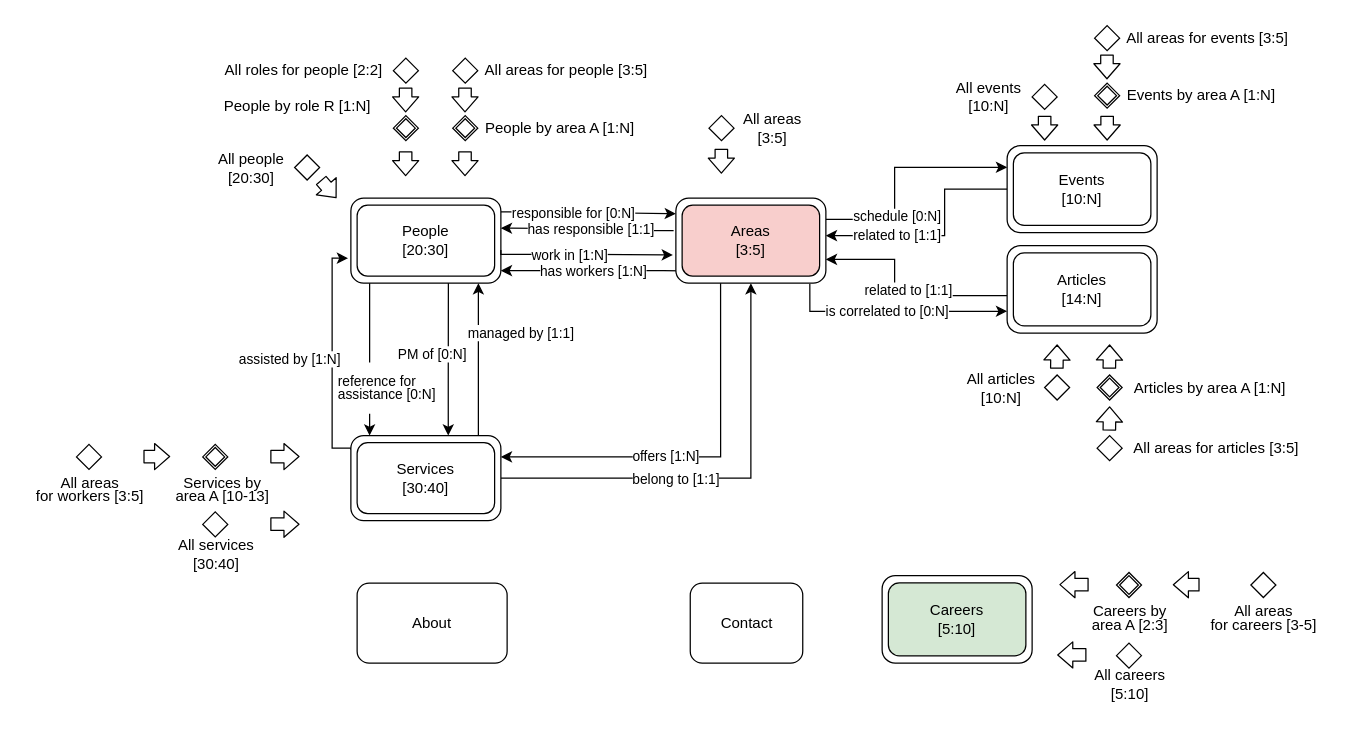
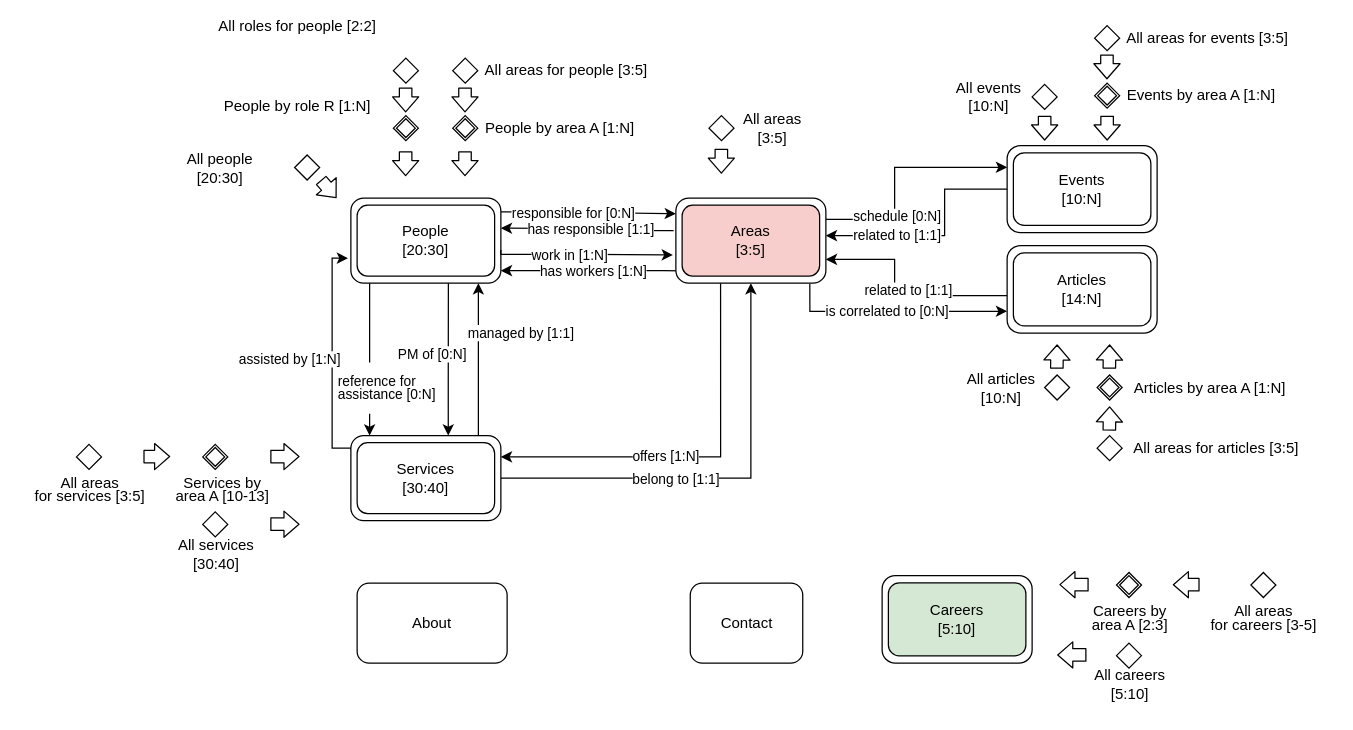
(303, 71) -> (296, 27)
(251, 168) -> (219, 168)
(90, 489) -> (90, 489)
